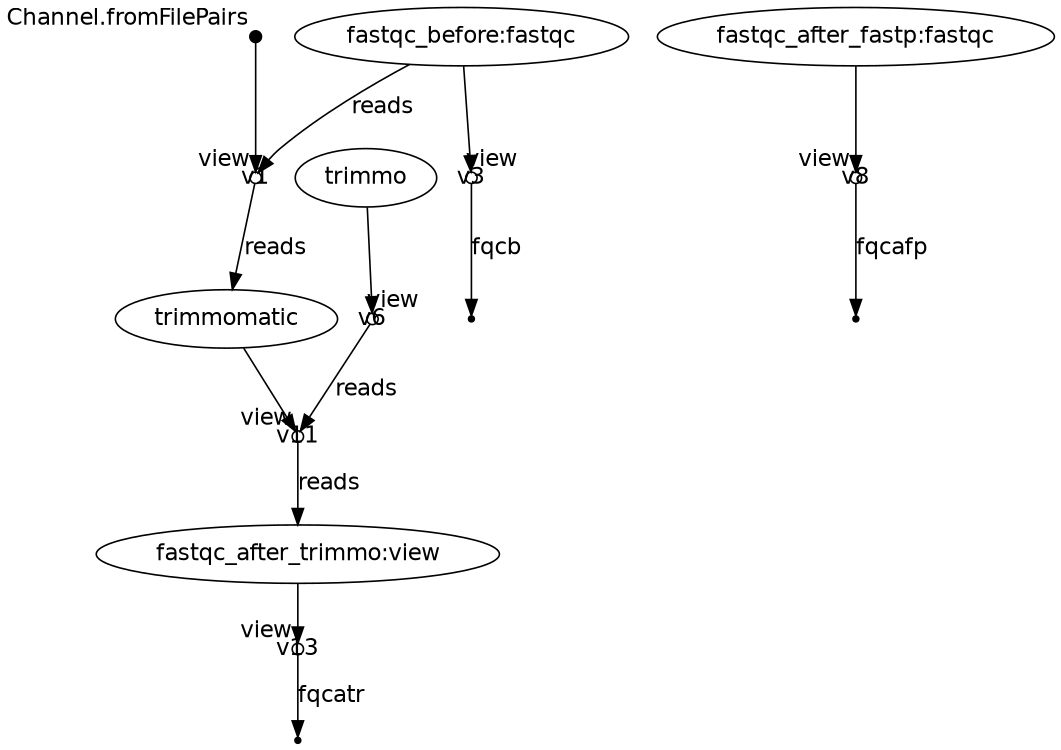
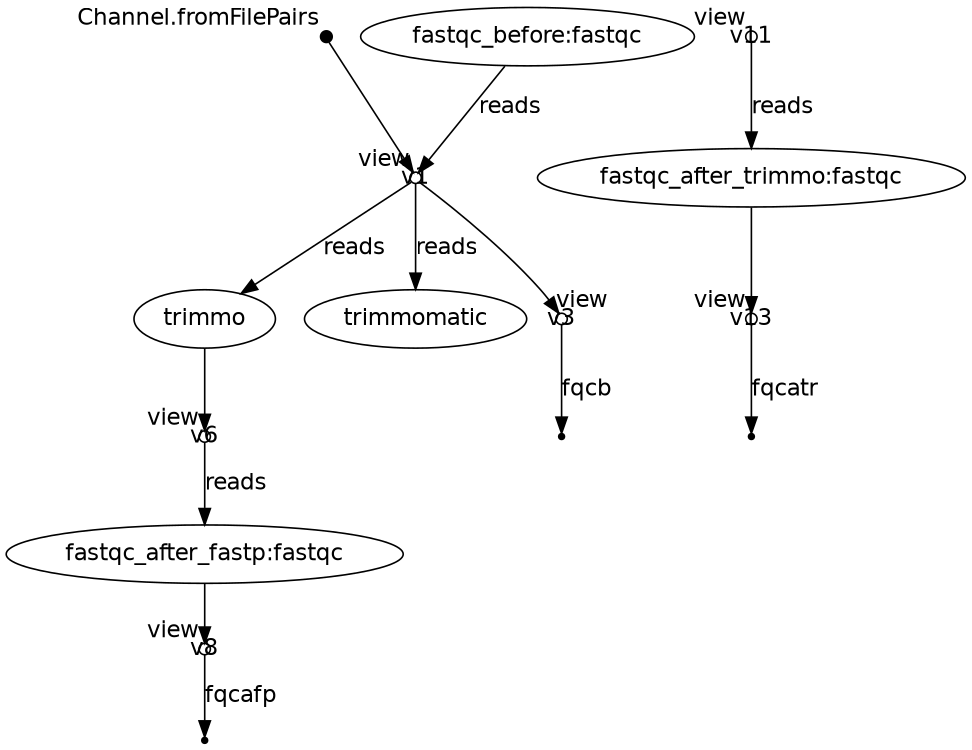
(467, 111) -> (487, 238)
none -> (333, 233)
(340, 371) -> (205, 475)
(265, 383) -> none
(298, 554) -> (751, 178)
